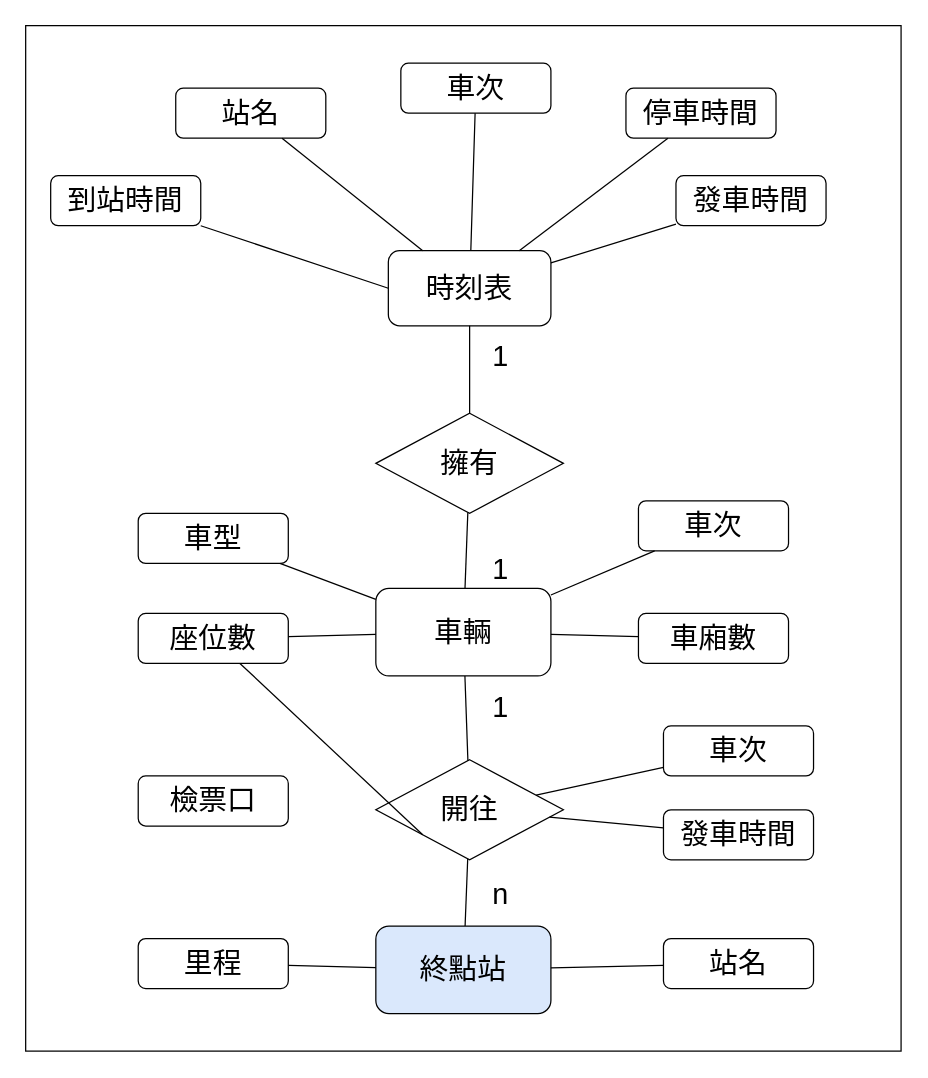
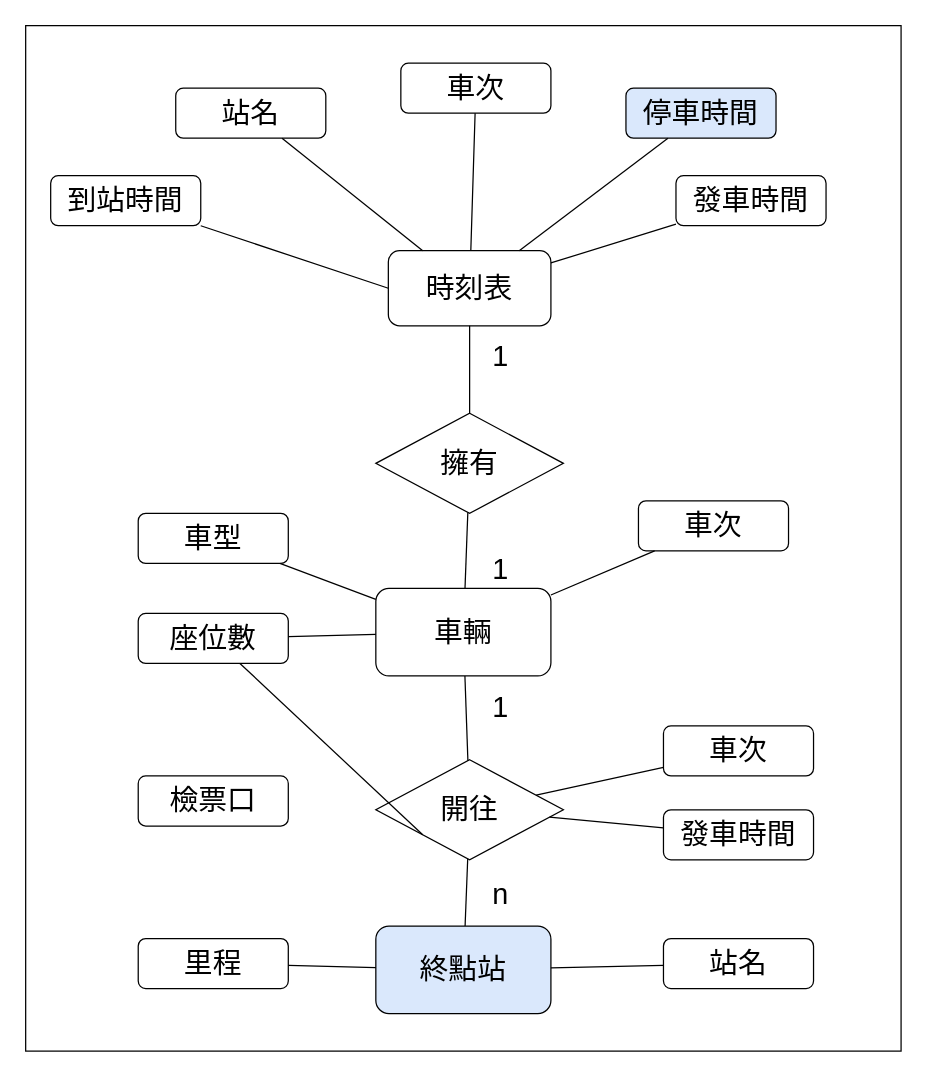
(701, 113) -> (701, 113)
(594, 635) -> none
(713, 638) -> none
